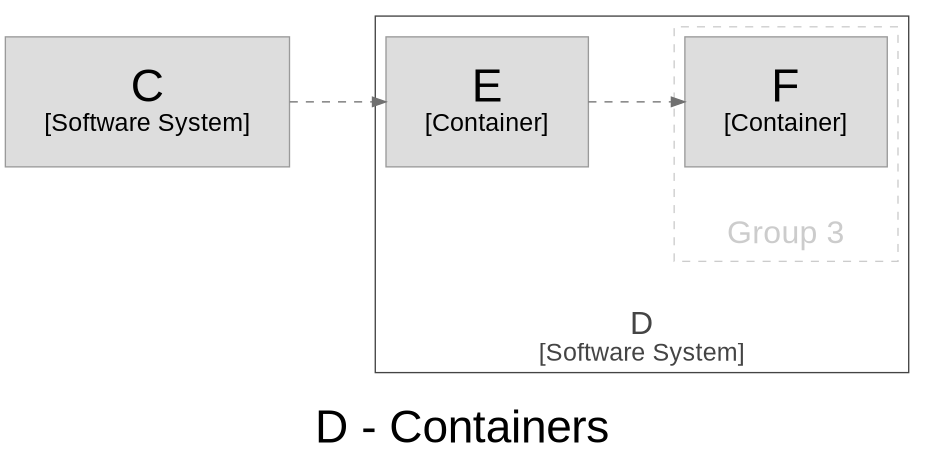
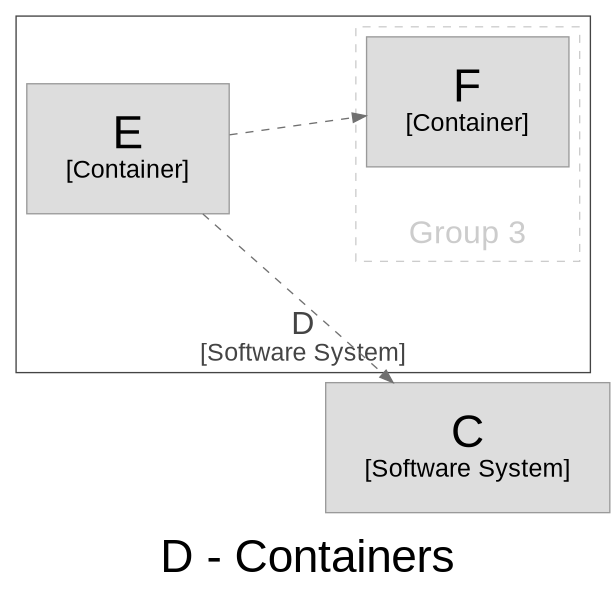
(331, 102) -> (293, 294)
